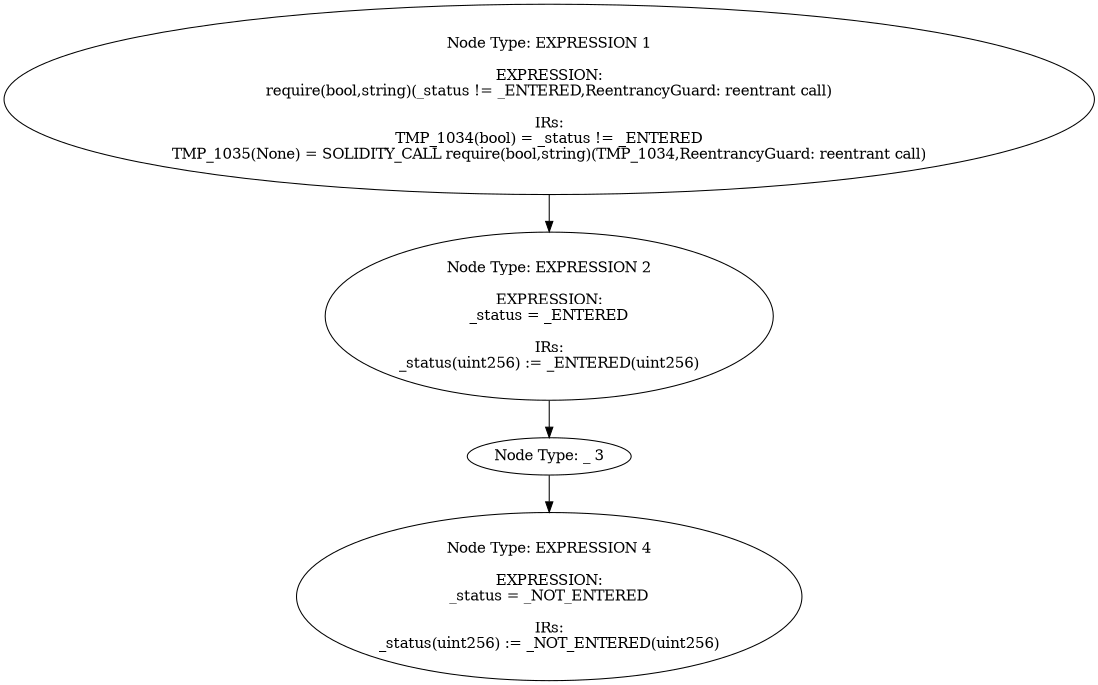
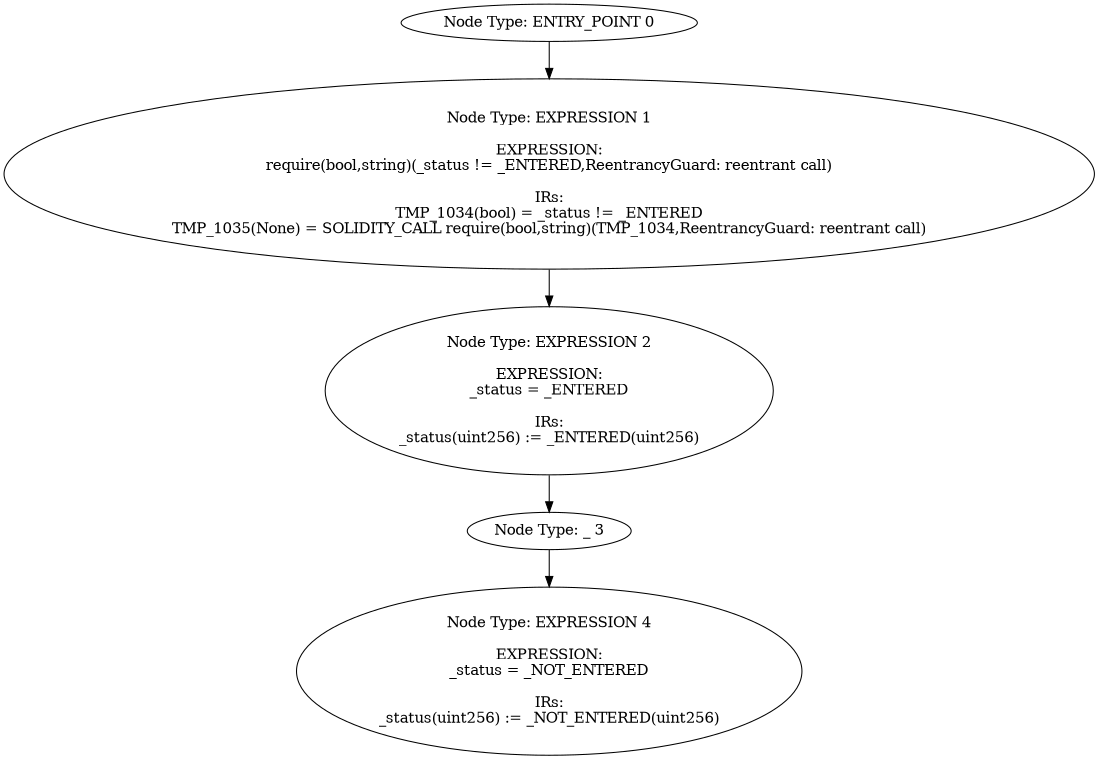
none -> (549, 23)
